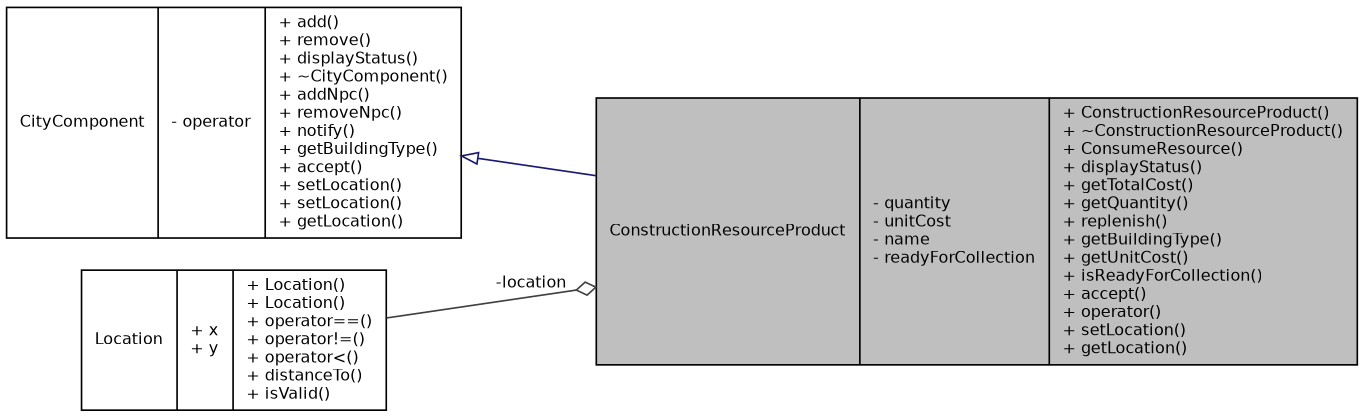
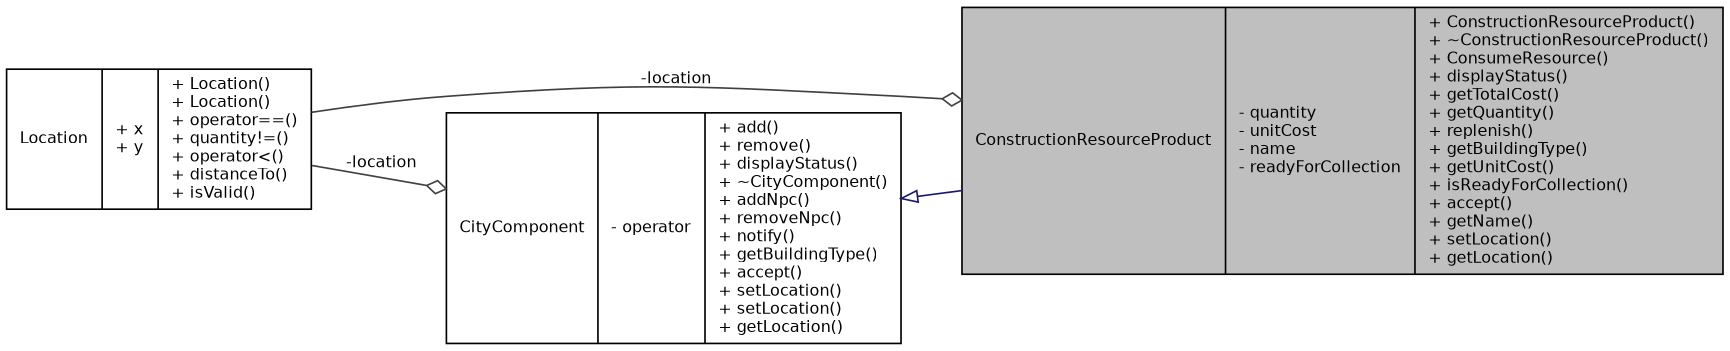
none -> (369, 175)
(1113, 312) -> (1481, 222)
(306, 339) -> (231, 138)
